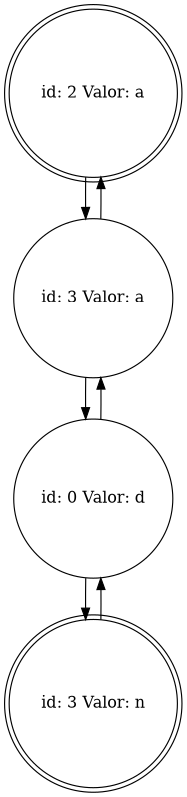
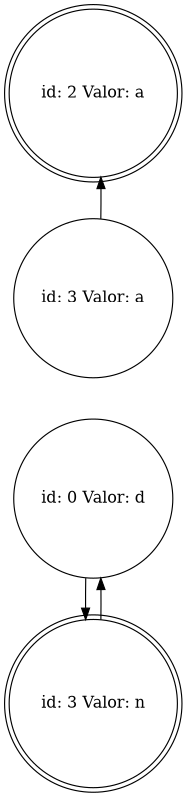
(86, 192) -> none
(86, 393) -> none
(101, 404) -> none
